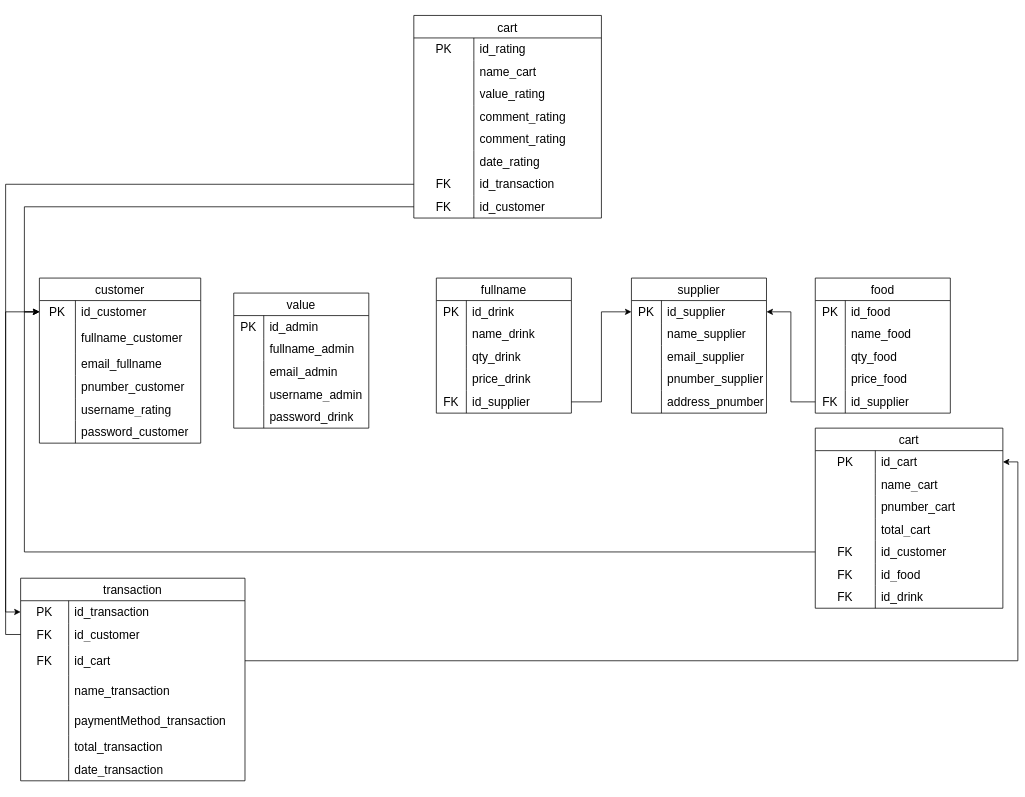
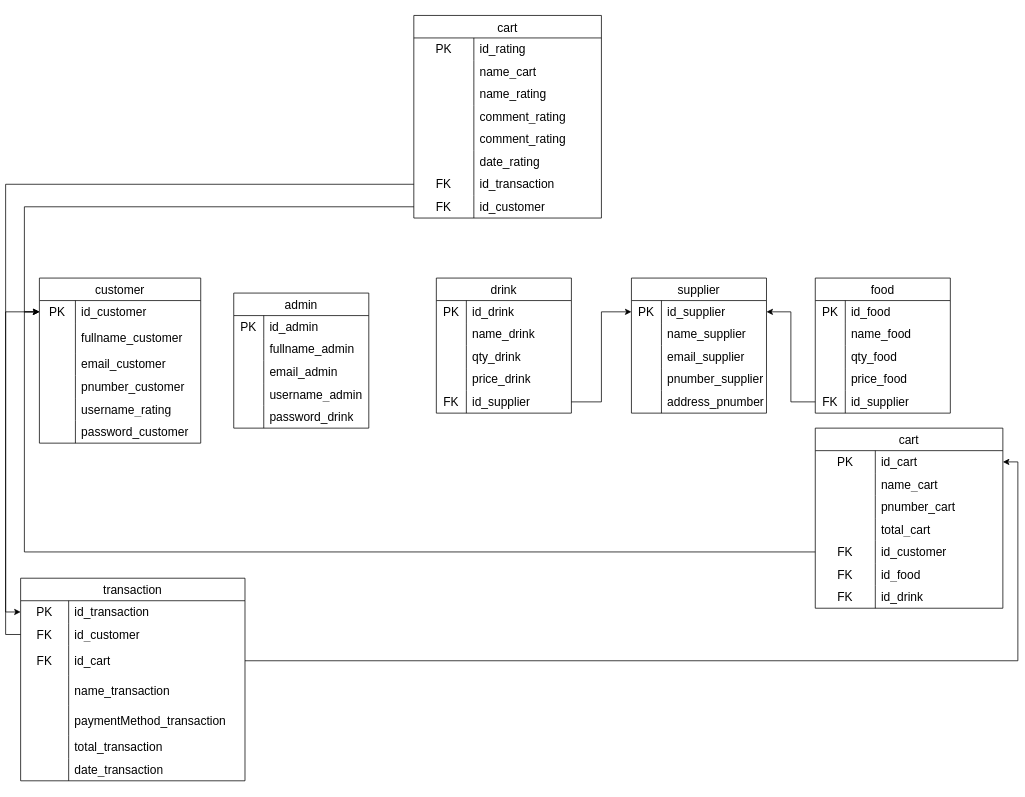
(517, 94) -> (515, 94)
(503, 290) -> (503, 290)
(301, 305) -> (301, 305)
(122, 364) -> (125, 364)
